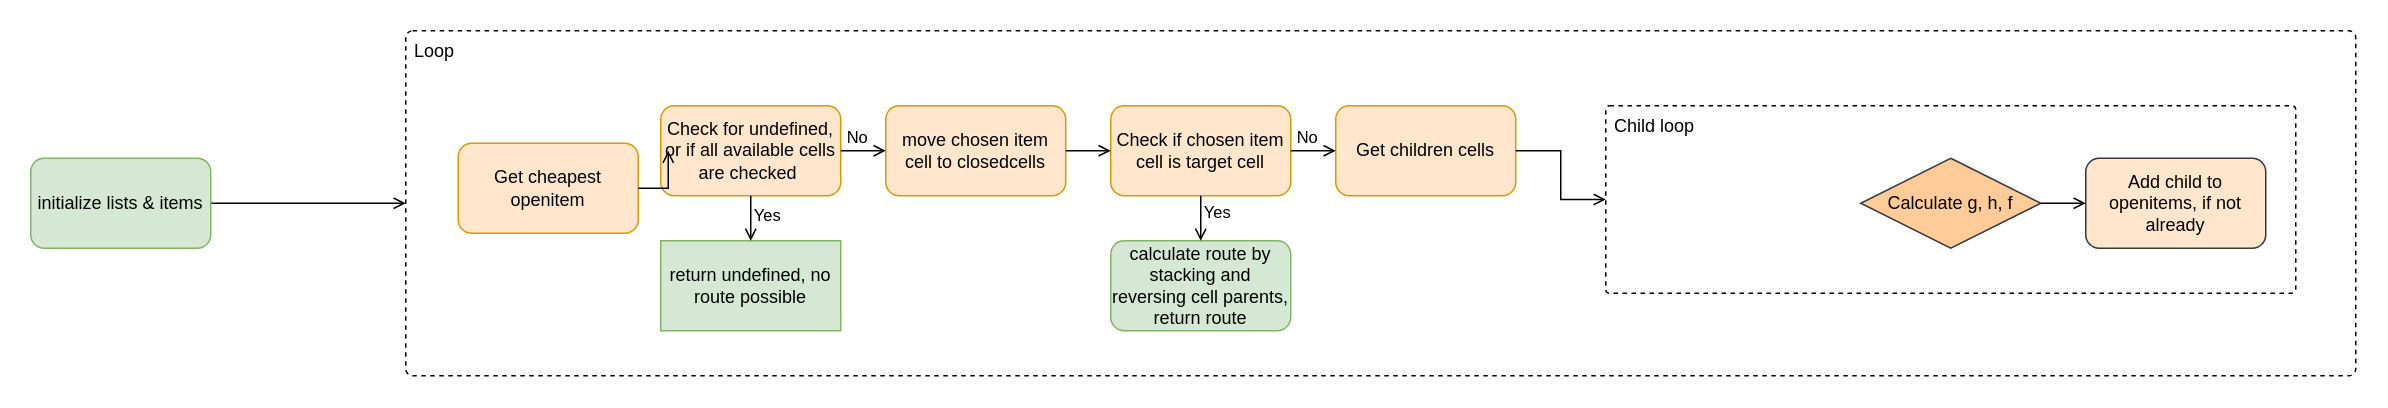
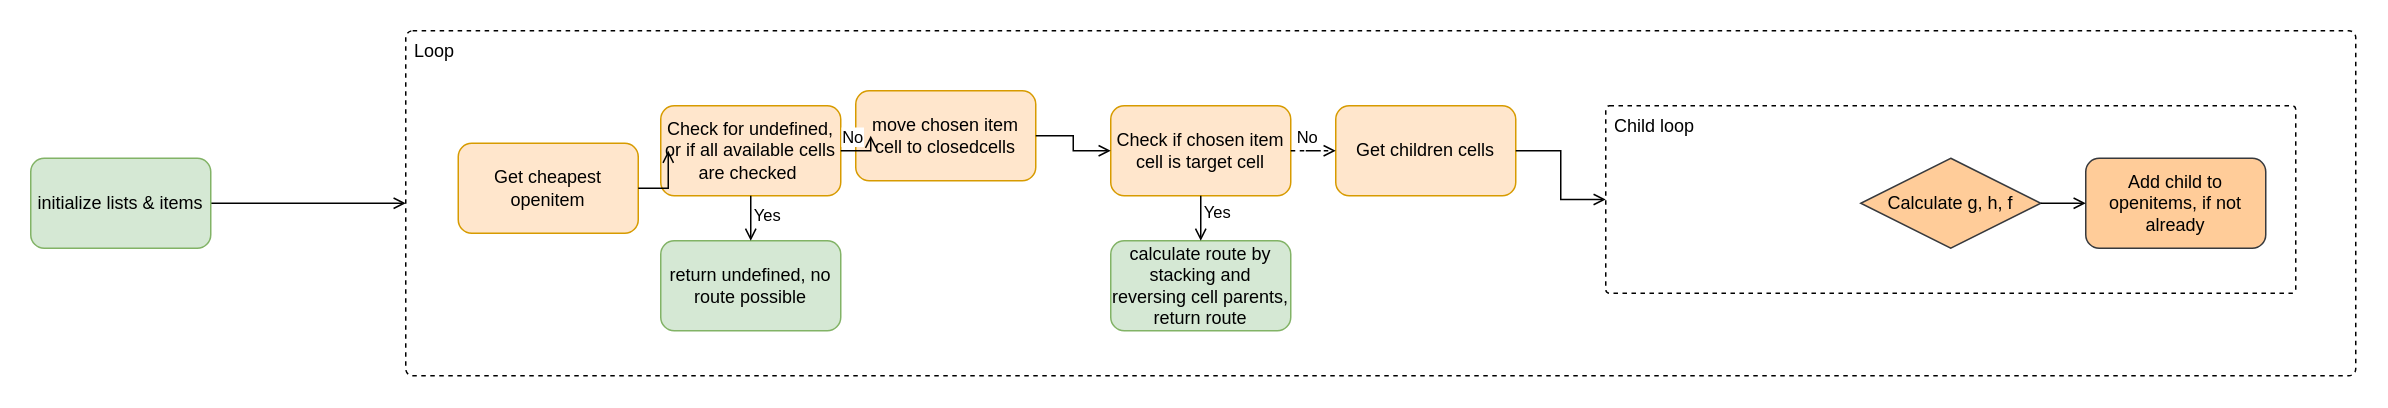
(976, 151) -> (946, 136)
(1300, 151) -> (1300, 151)
(2176, 203) -> (2176, 203)
(751, 286) -> (751, 286)
